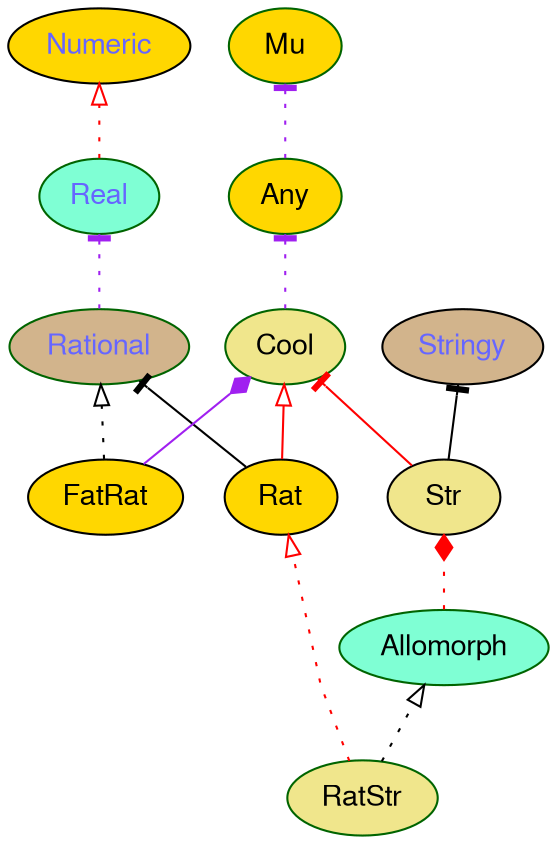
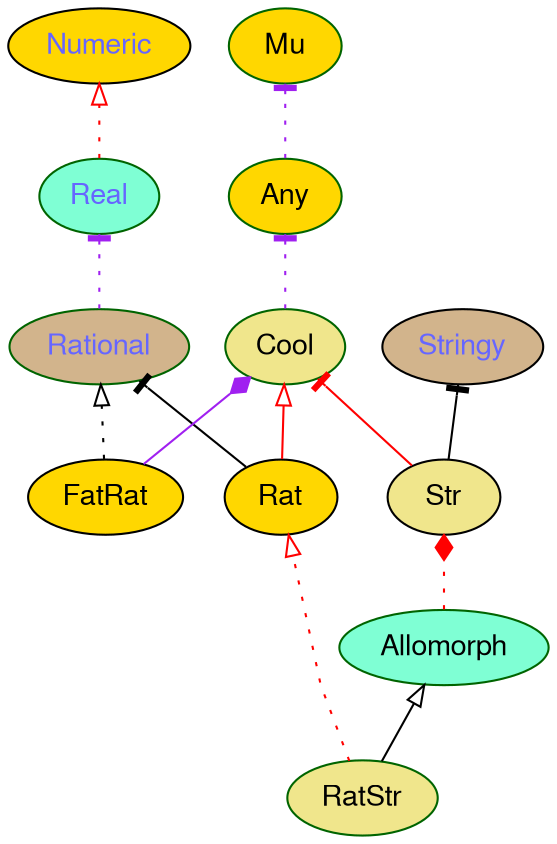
(398, 732) -> (398, 732)
